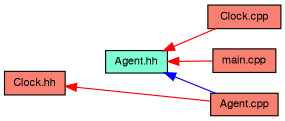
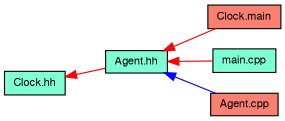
(244, 17) -> (244, 17)
(244, 61) -> (244, 61)
(35, 83) -> (35, 83)
(144, 94) -> (91, 71)
